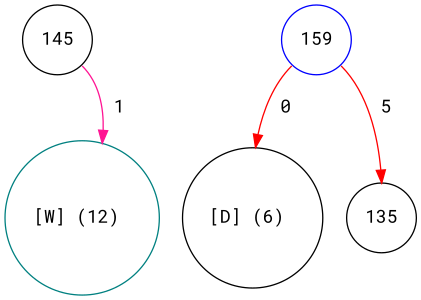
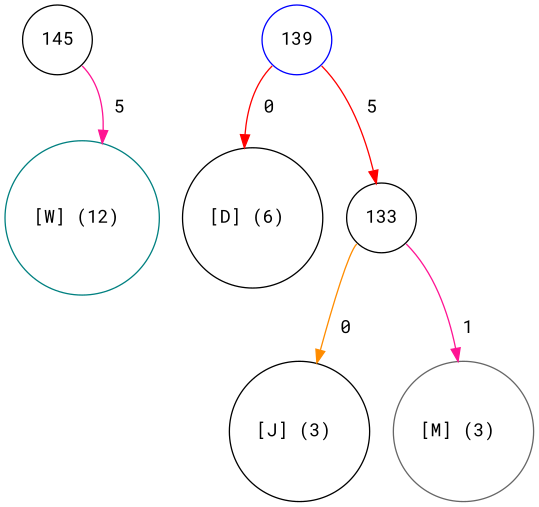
(316, 40) -> (297, 40)
(114, 108) -> (114, 108)
(381, 218) -> (381, 218)
none -> (300, 431)
none -> (463, 431)
